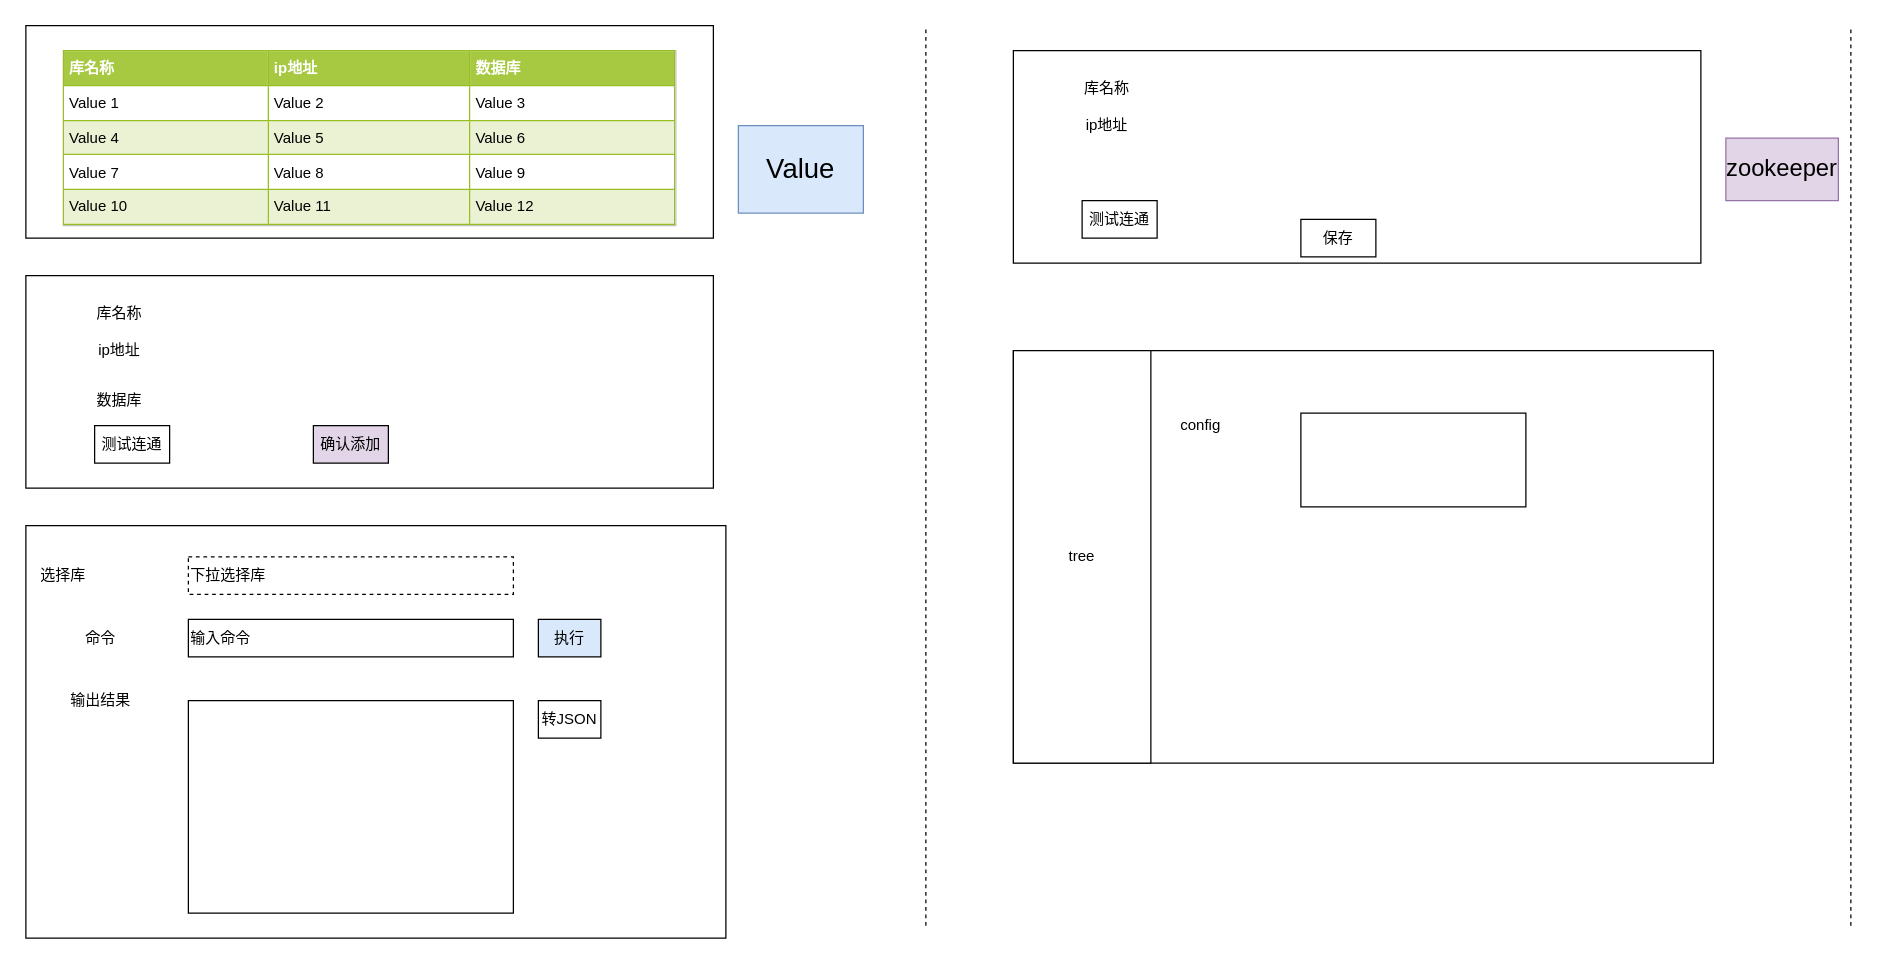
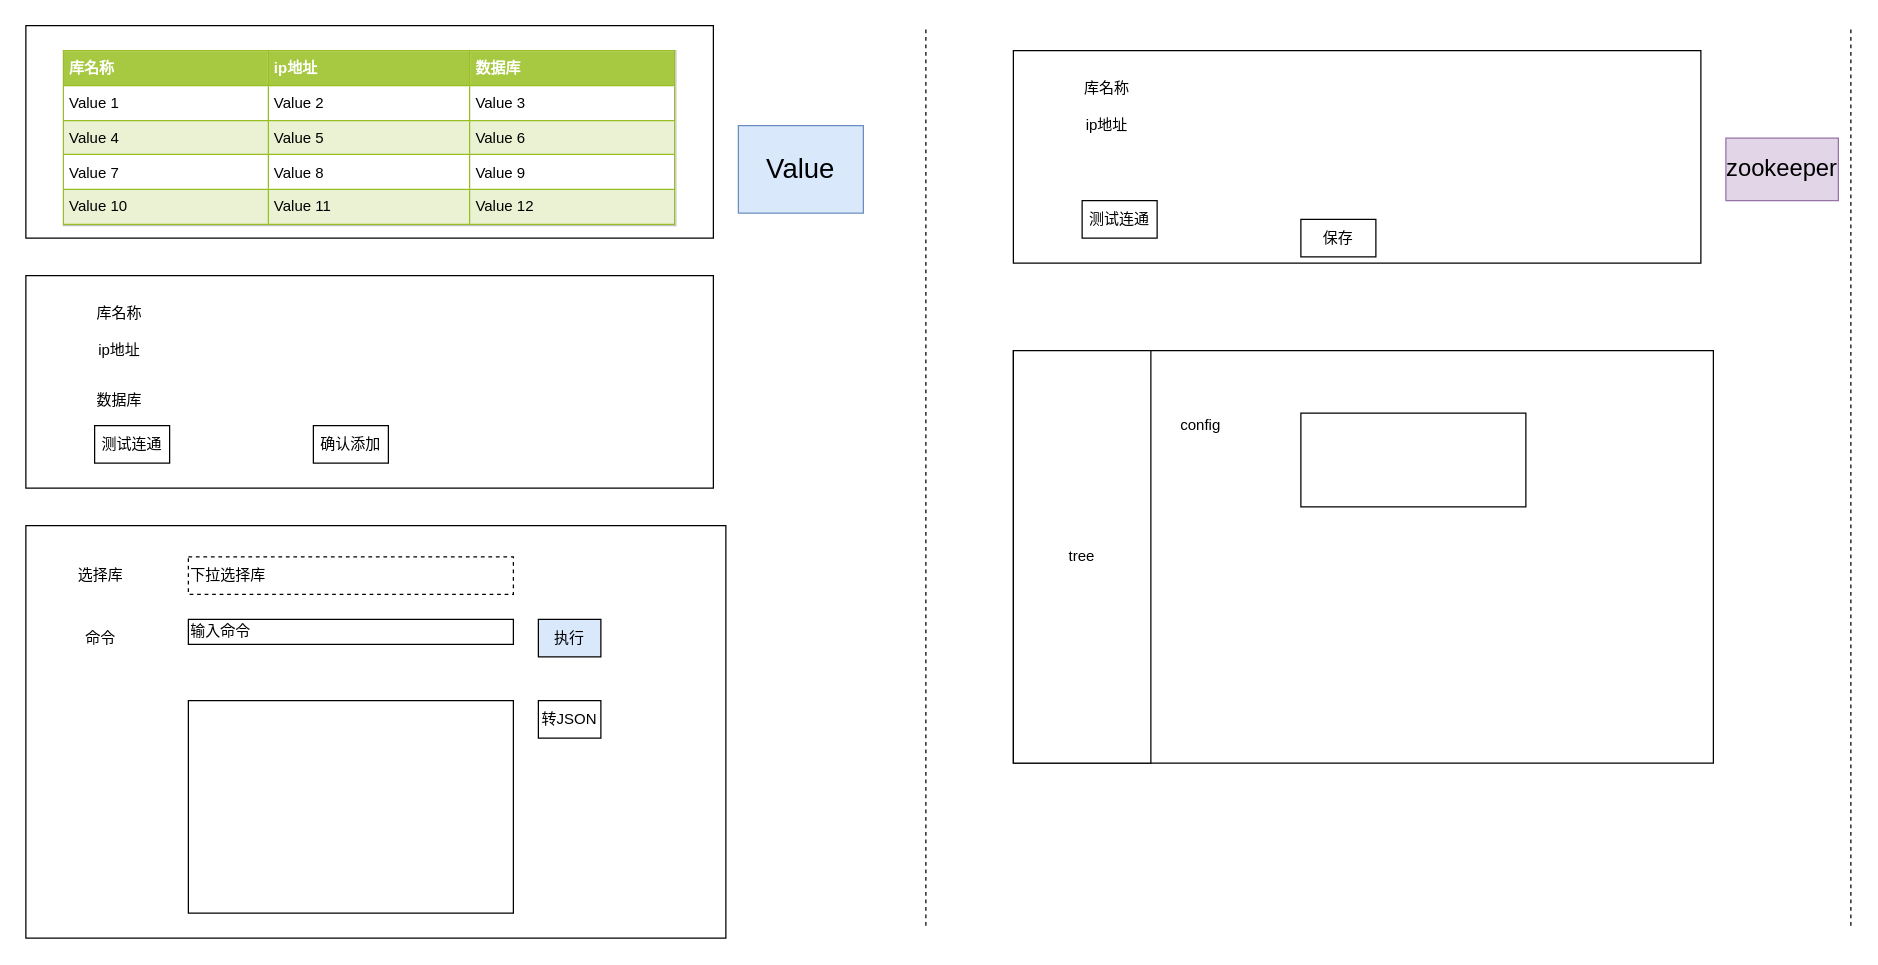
(351, 444) -> (351, 444)
(63, 576) -> (101, 576)
(351, 638) -> (351, 632)
(101, 701) -> none
